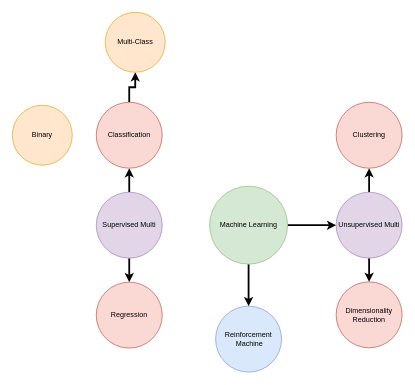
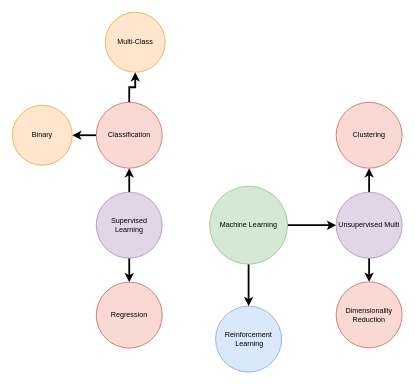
none -> (88, 135)
(129, 225) -> (129, 225)
(249, 339) -> (249, 339)
